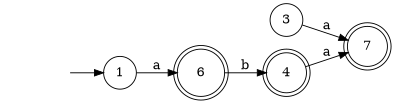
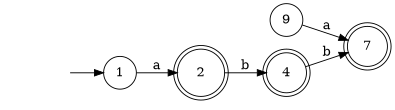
(286, 20) -> (286, 20)
(327, 52) -> (327, 52)
(201, 73) -> (201, 73)
